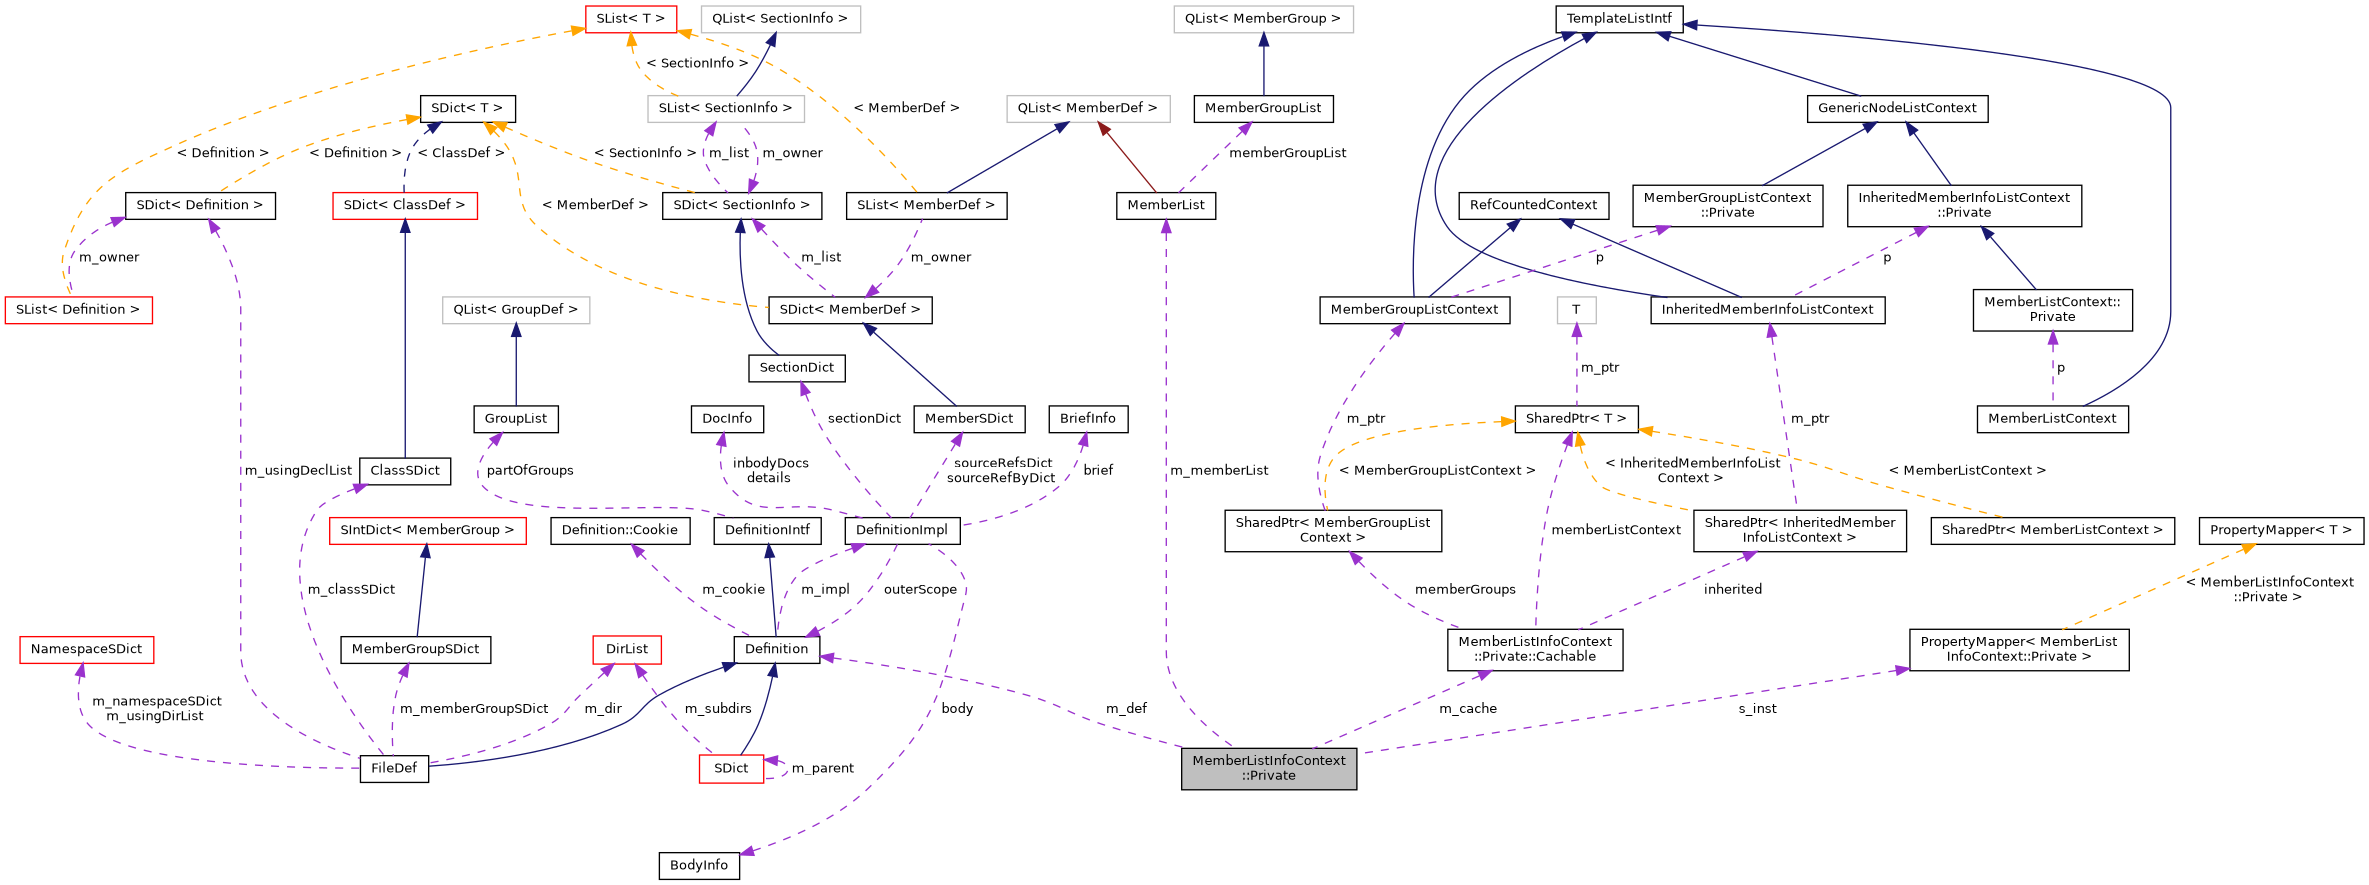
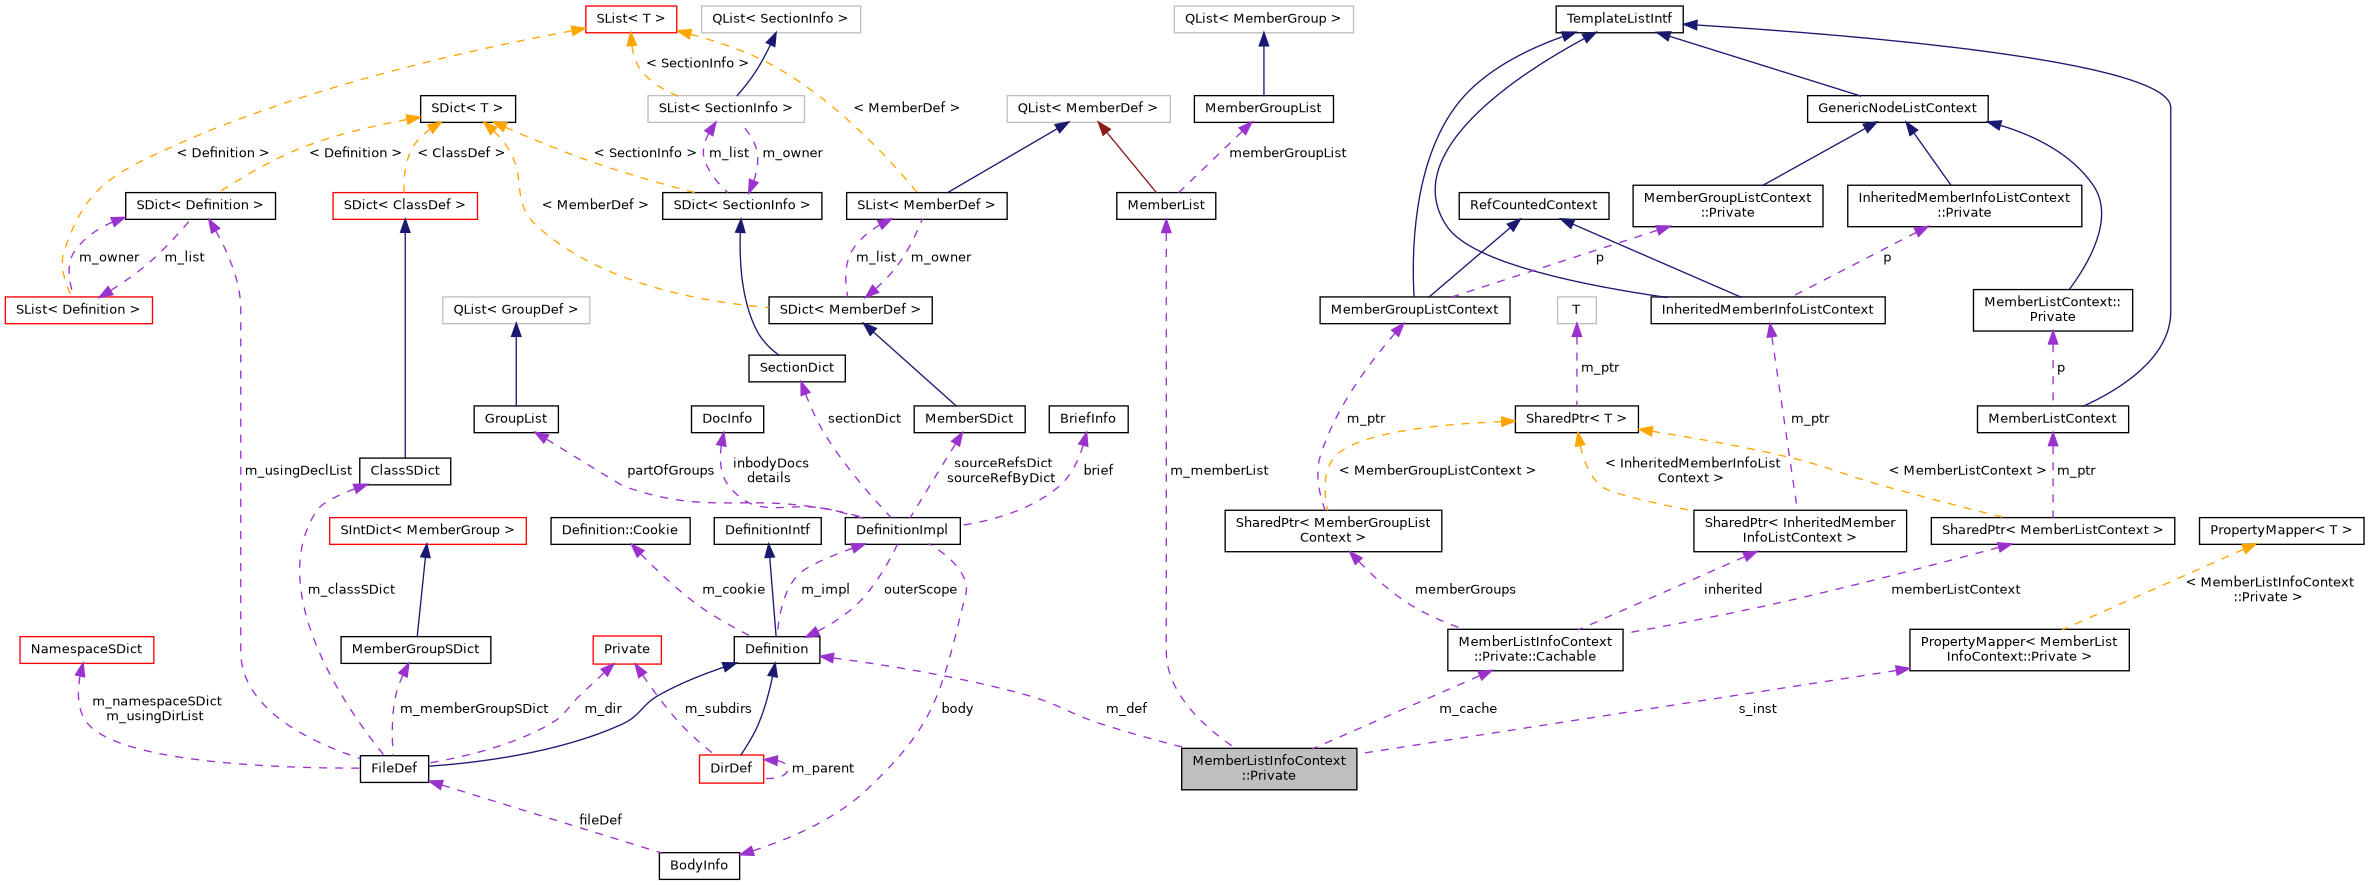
(408, 157) -> (408, 157)
none -> (154, 258)
(2014, 263) -> (2094, 186)
(797, 265) -> (850, 255)
none -> (2053, 482)
(582, 508) -> (699, 502)
(1543, 536) -> (1812, 595)
(627, 650) -> (627, 650)
(732, 769) -> (732, 769)
none -> (552, 819)
